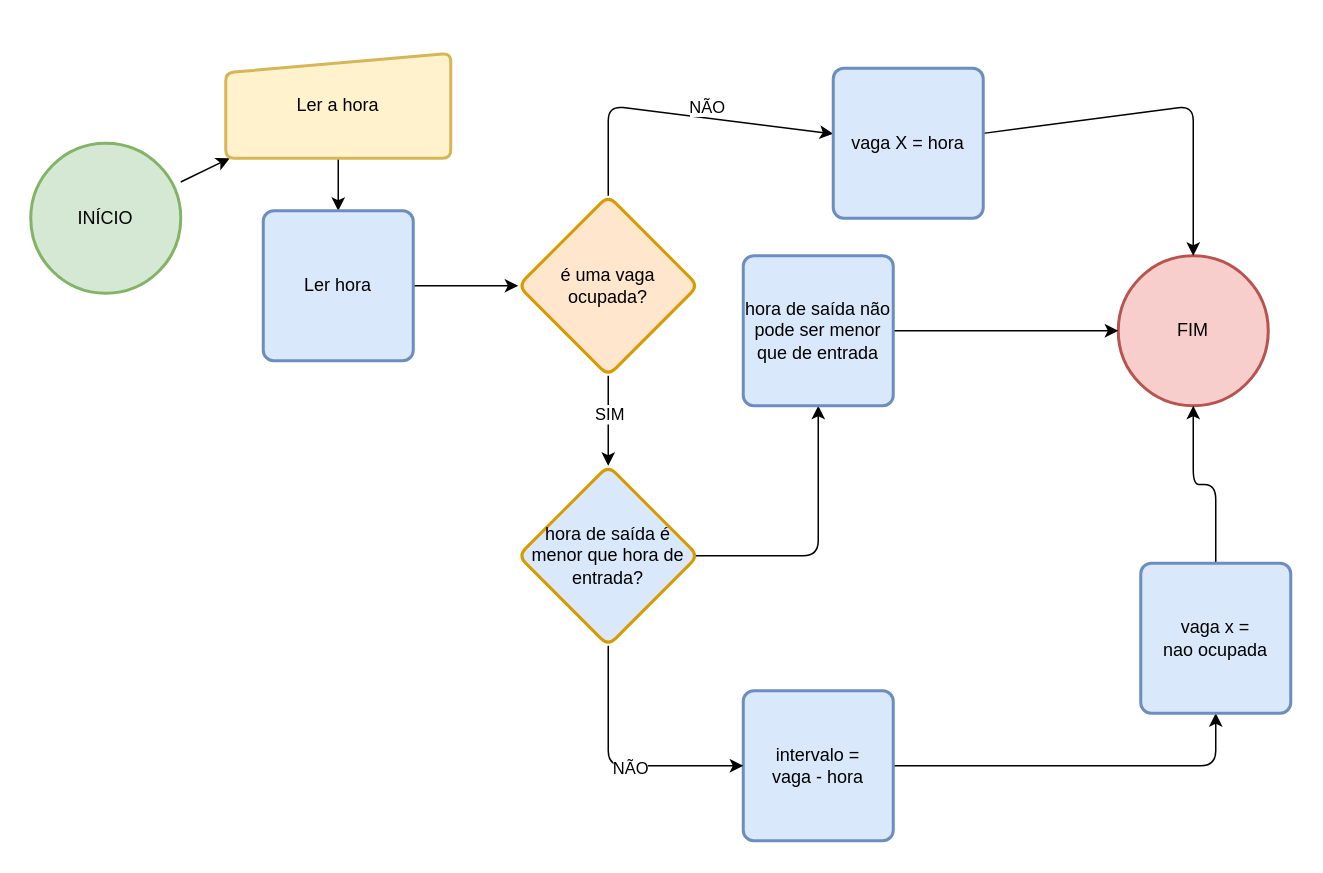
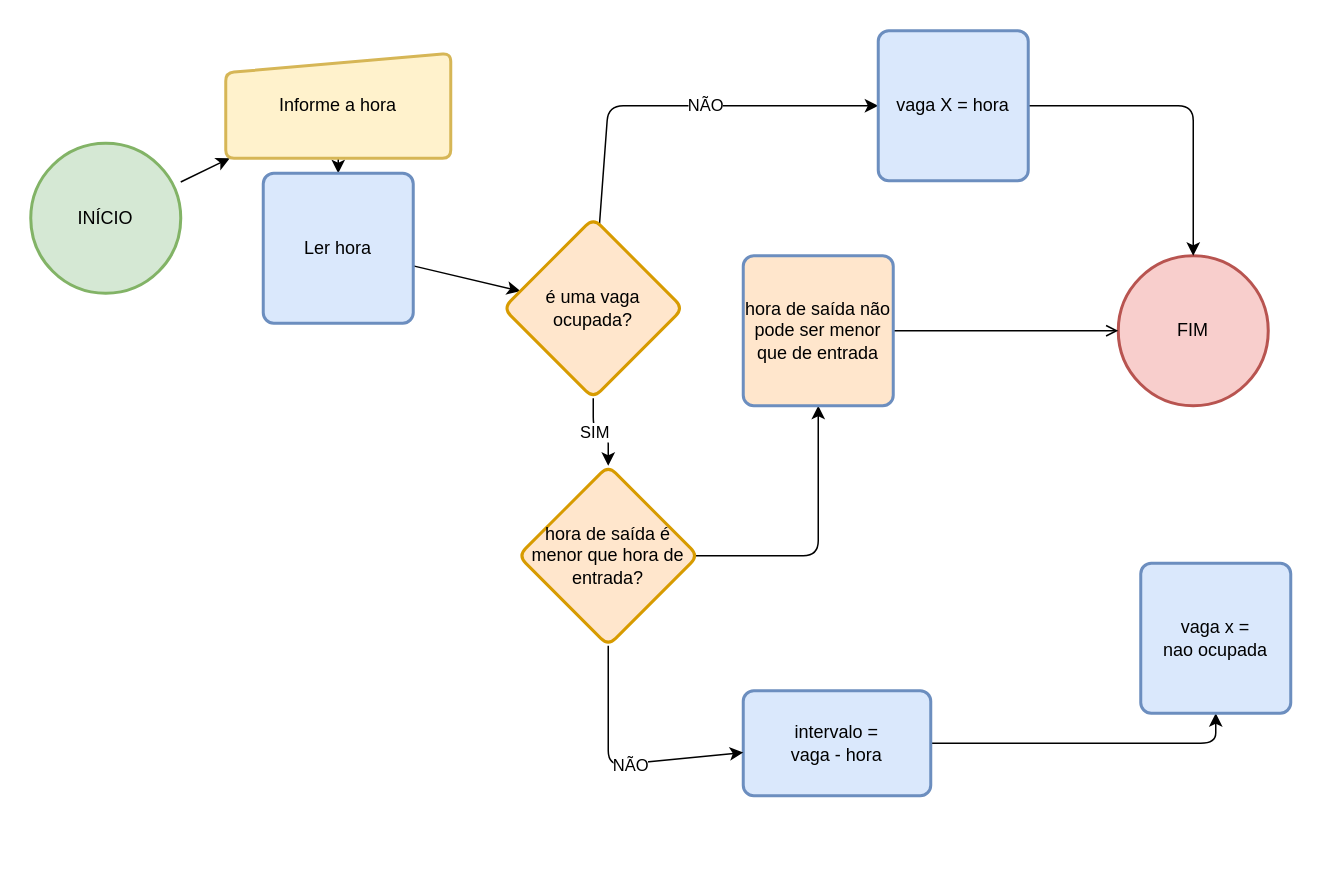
(338, 106) -> (338, 106)
(908, 143) -> (953, 106)
(338, 286) -> (338, 248)
(608, 286) -> (593, 308)
(818, 331) -> (818, 331)
(1107, 331) -> (1109, 331)
(1209, 485) -> none
(608, 556) -> (608, 556)
(818, 766) -> (837, 743)
